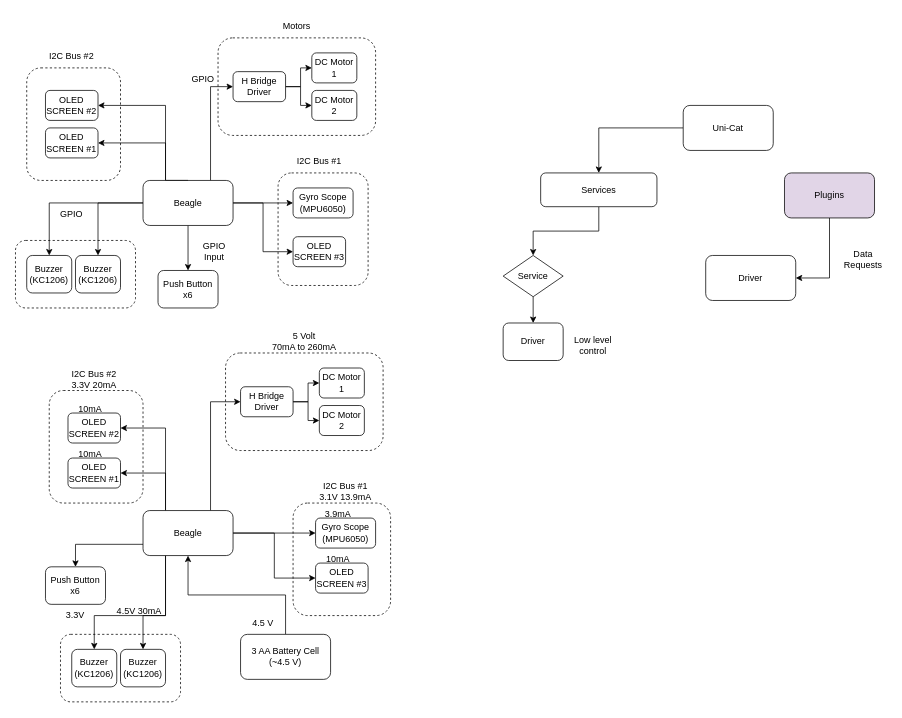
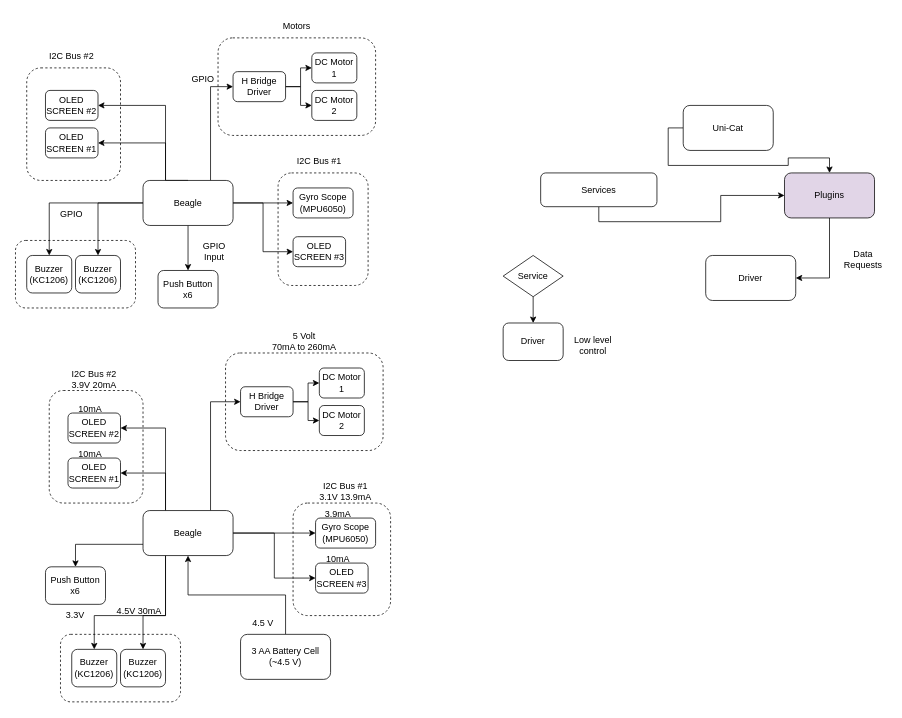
(599, 147) -> (713, 165)
(599, 226) -> (700, 222)
(94, 379) -> (94, 379)
